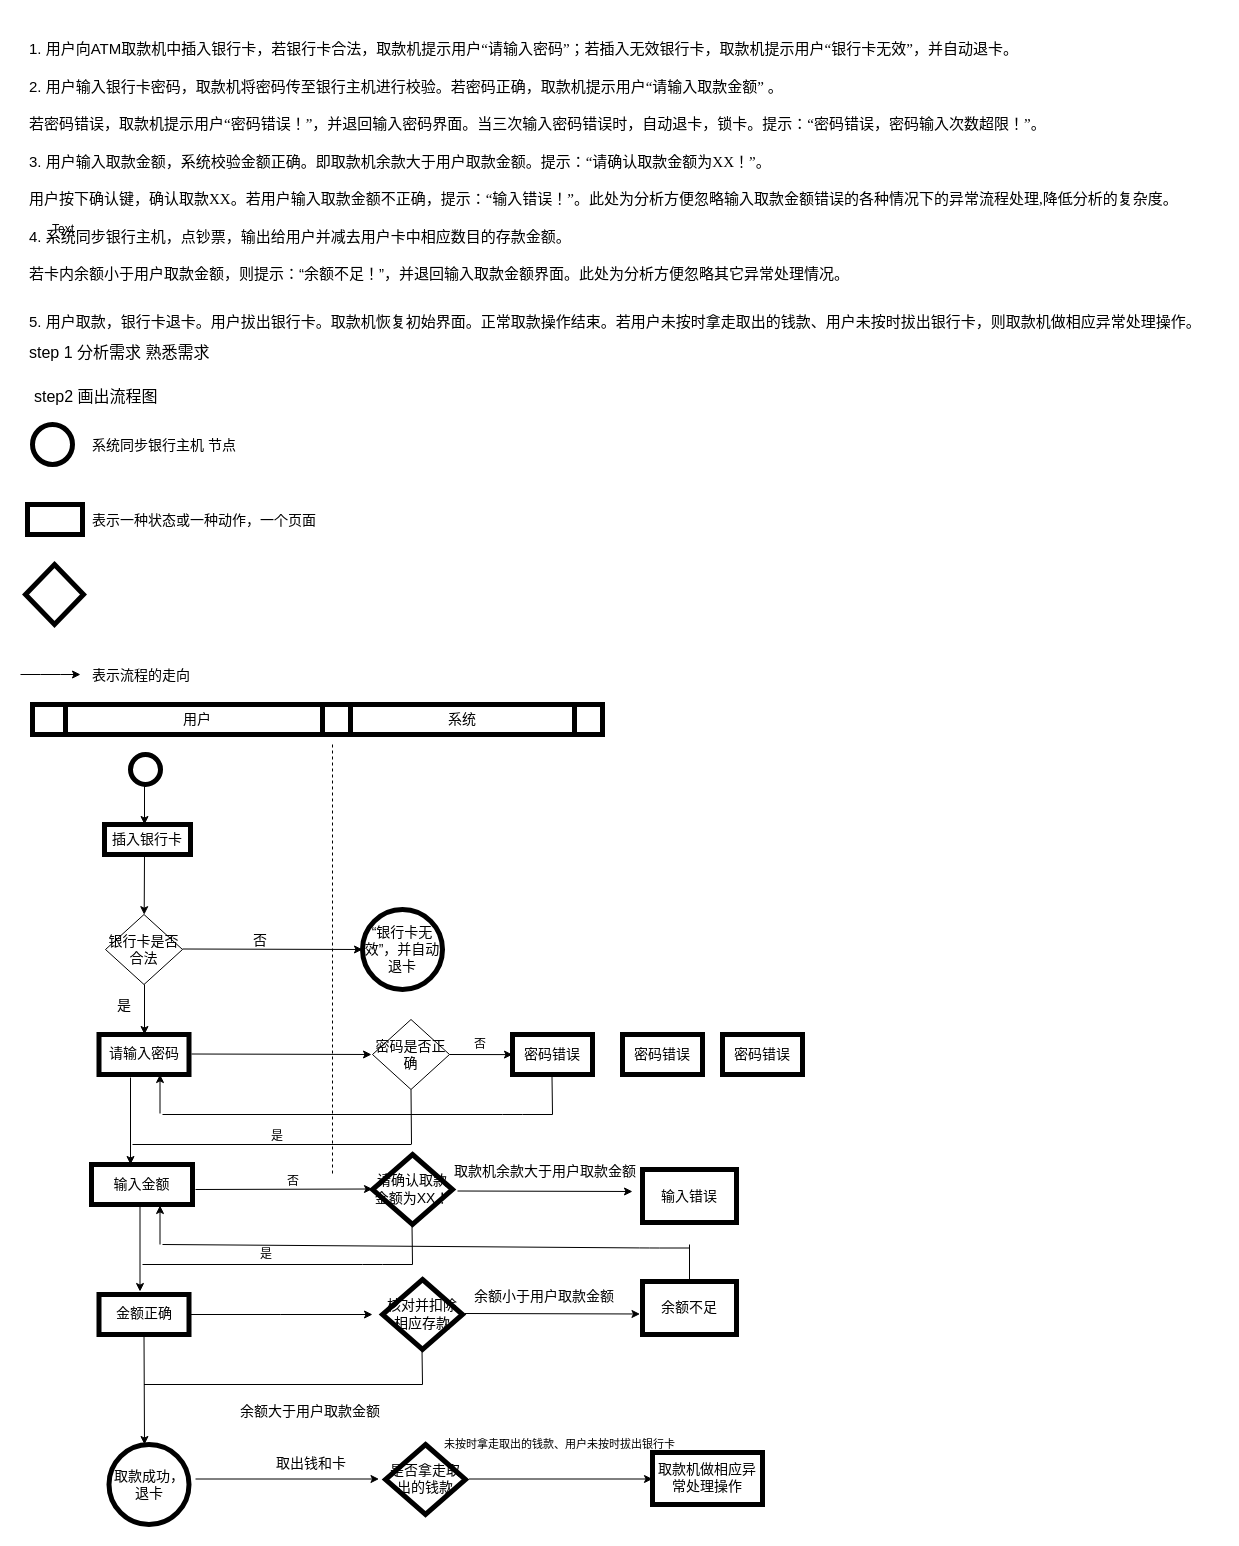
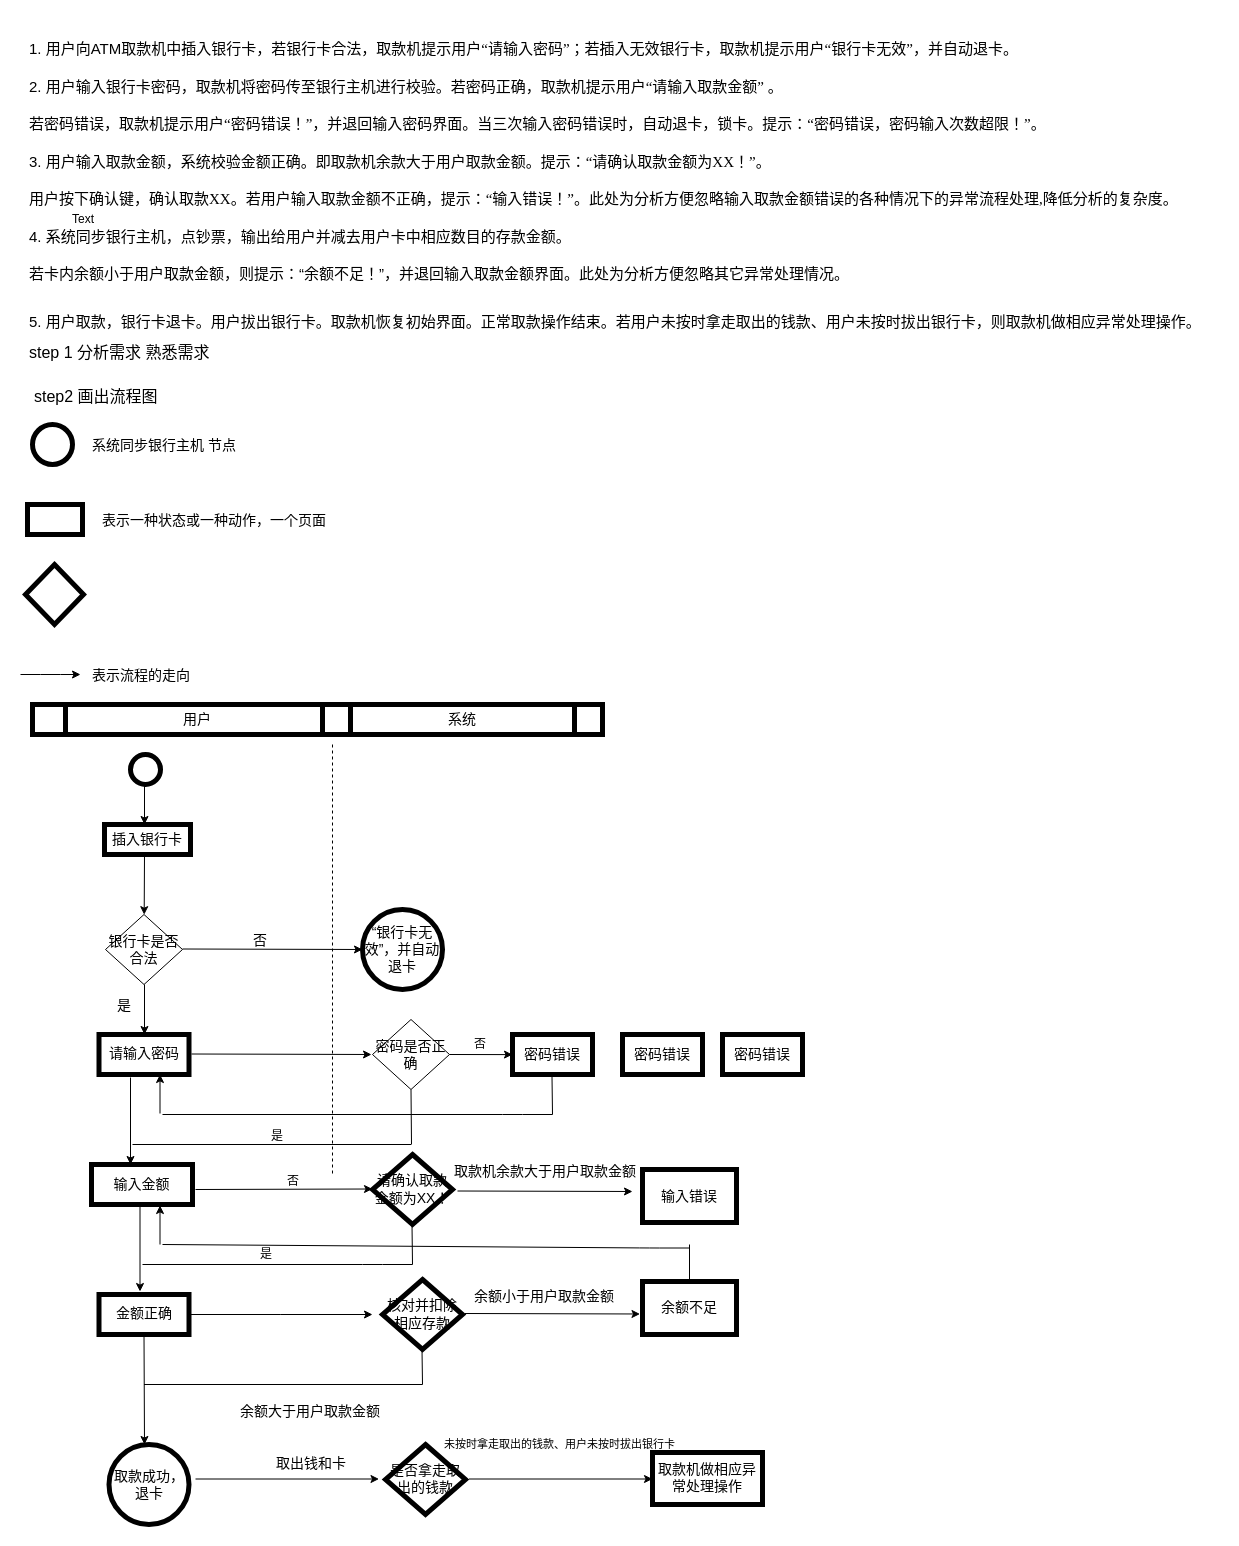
(71, 230) -> (91, 220)
(211, 520) -> (221, 520)
